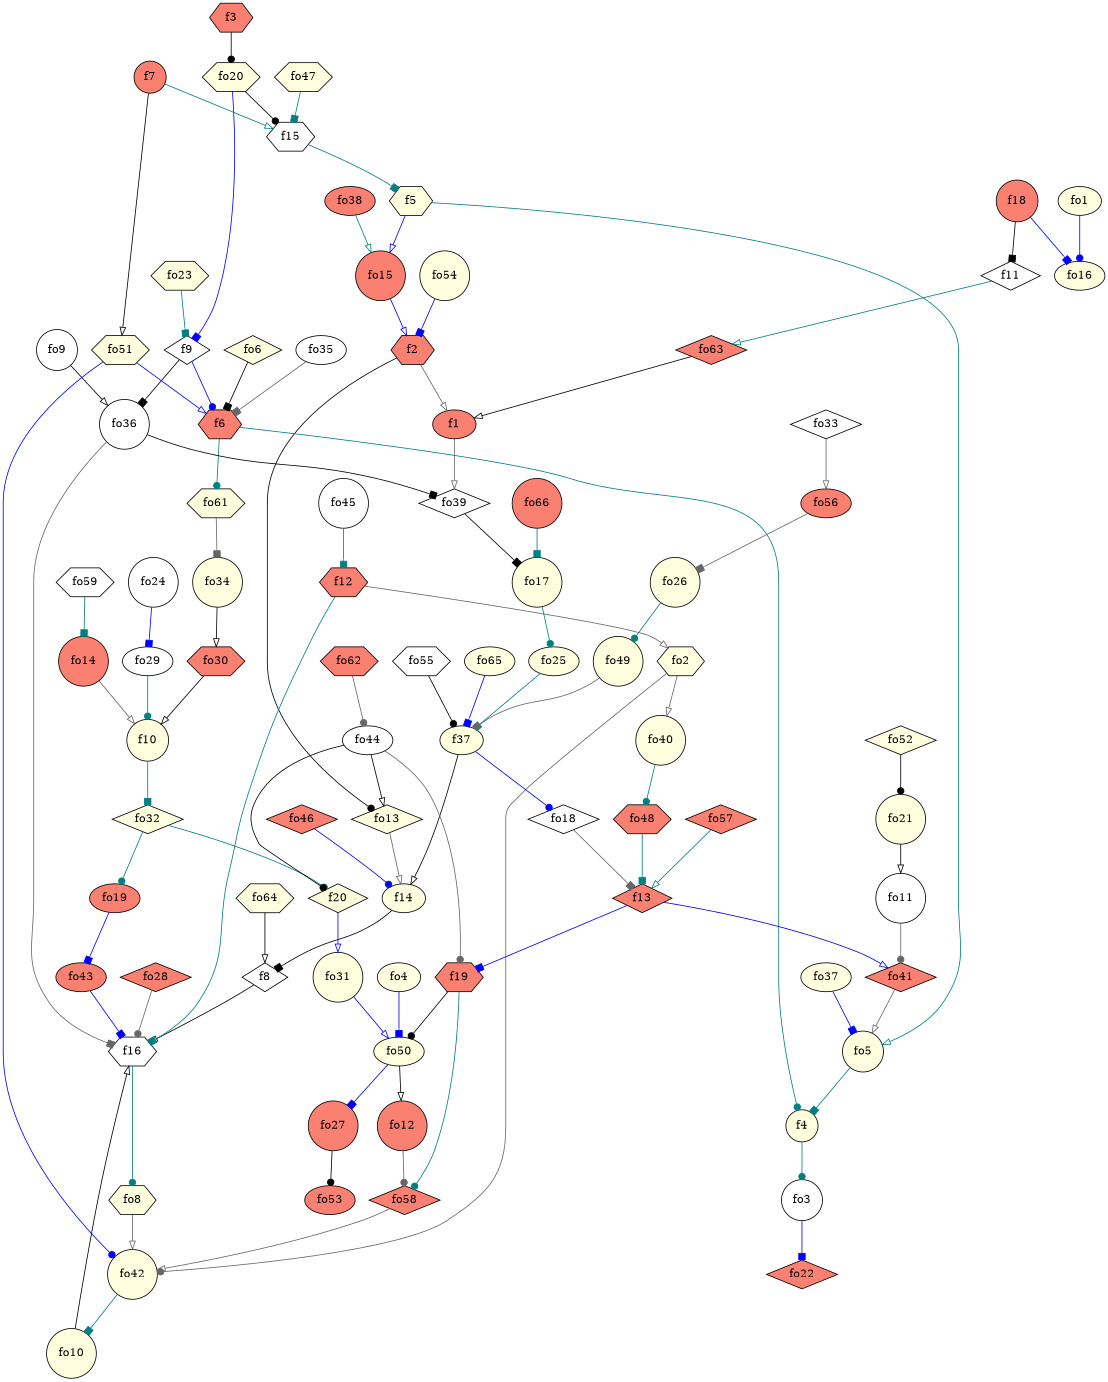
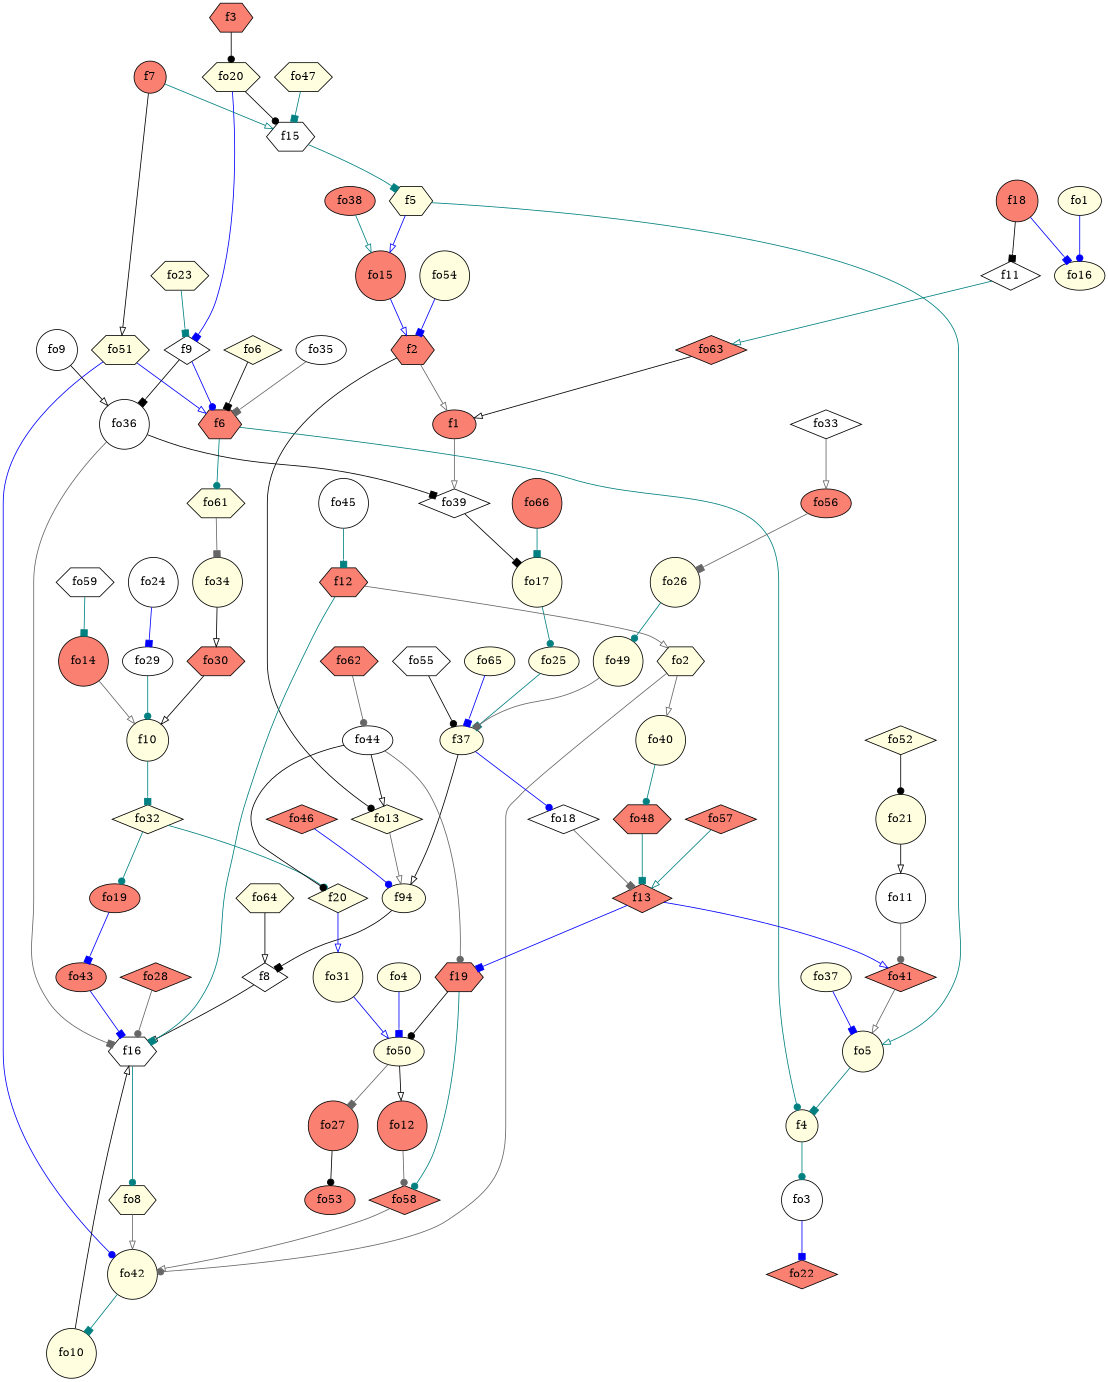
(404, 898) -> (404, 898)
(371, 1083) -> (371, 1083)
